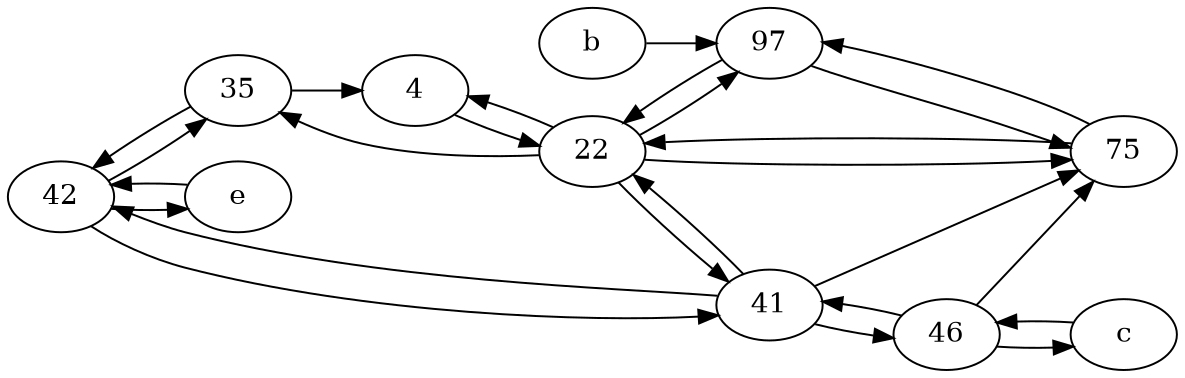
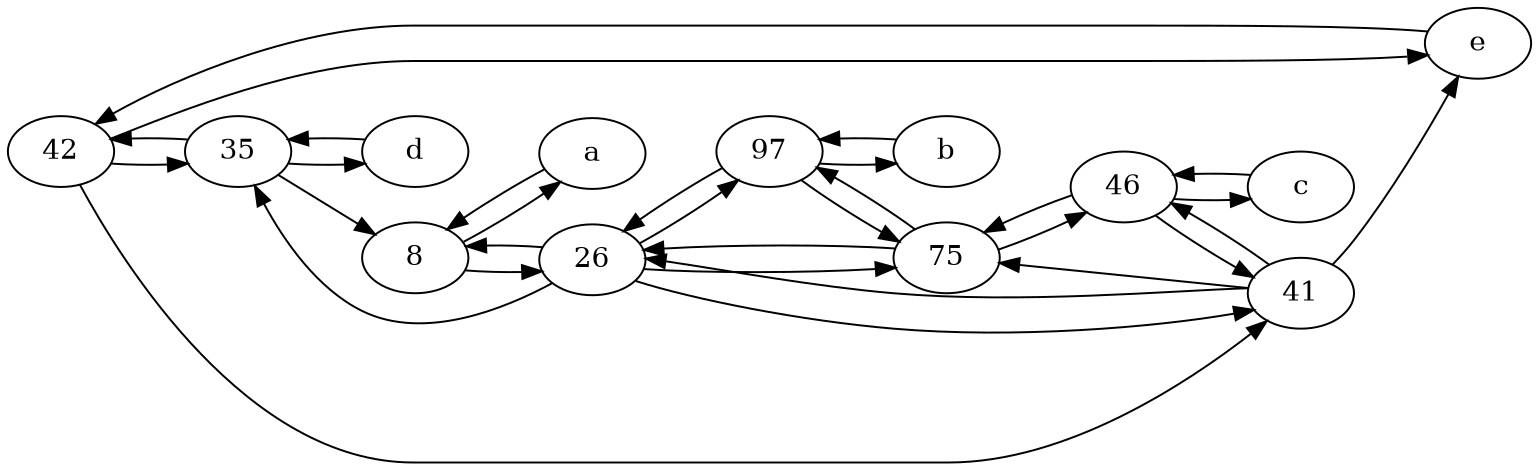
(415, 91) -> (415, 258)
none -> (415, 152)
(592, 152) -> (592, 260)
none -> (592, 154)
none -> (848, 165)
none -> (1034, 236)
(422, 273) -> (1395, 182)
